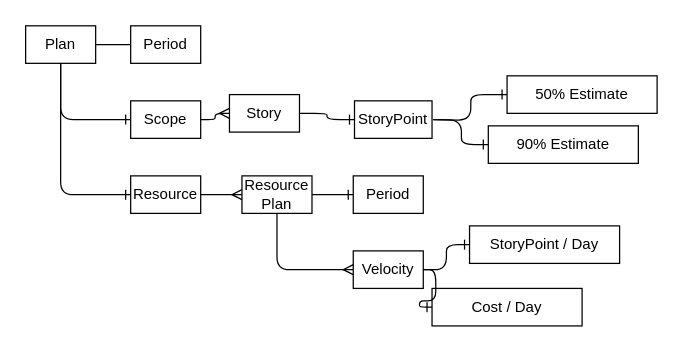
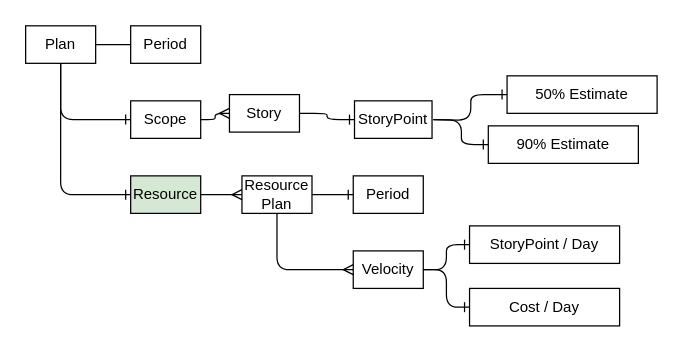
(166, 194) -> (166, 194)
(507, 307) -> (544, 307)
